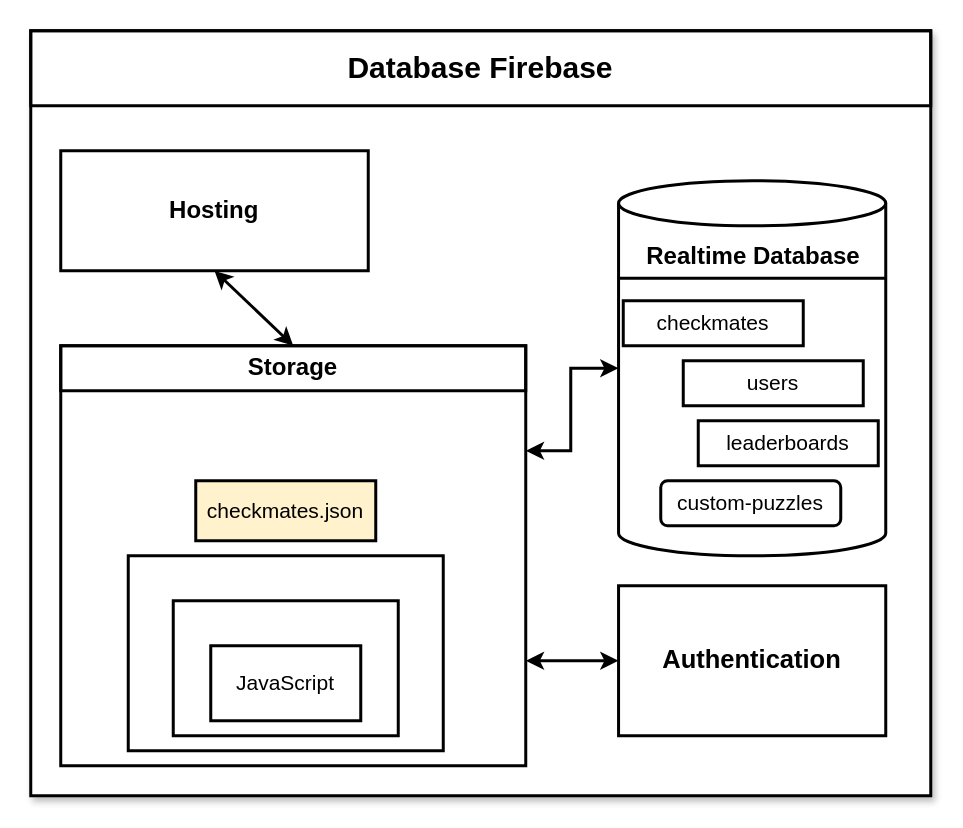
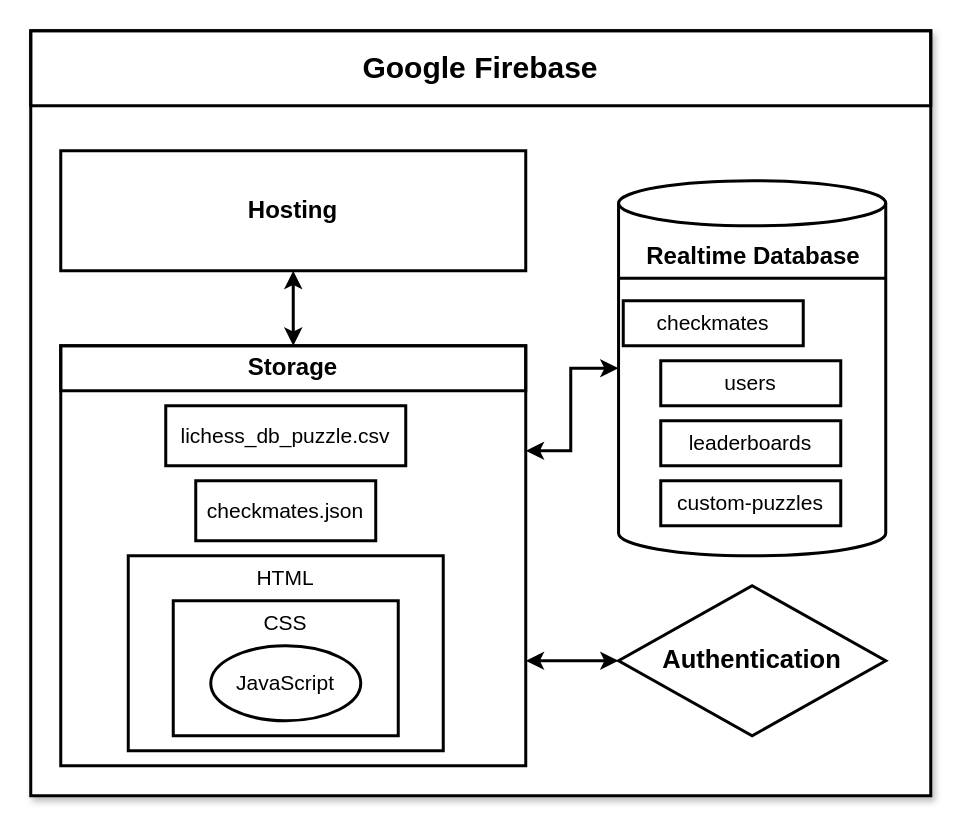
(481, 68) -> (481, 68)
(215, 211) -> (293, 211)
(773, 383) -> (751, 383)
none -> (286, 436)
(788, 443) -> (751, 443)
(751, 503) -> (751, 503)
(286, 511) -> (286, 511)
none -> (286, 578)
none -> (286, 623)
(752, 661) -> (752, 661)
(286, 683) -> (286, 683)
